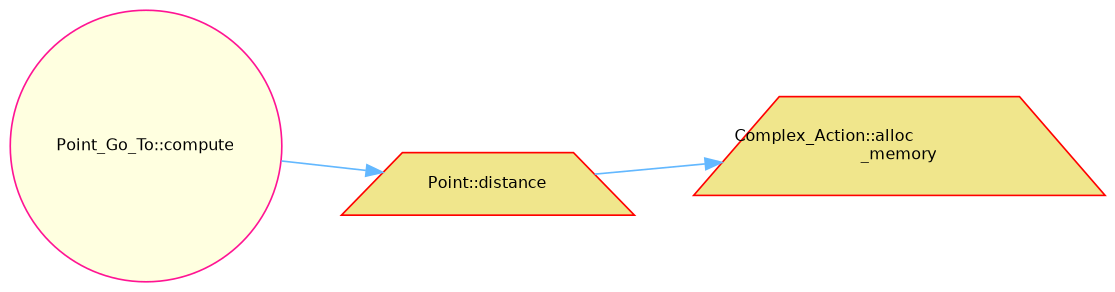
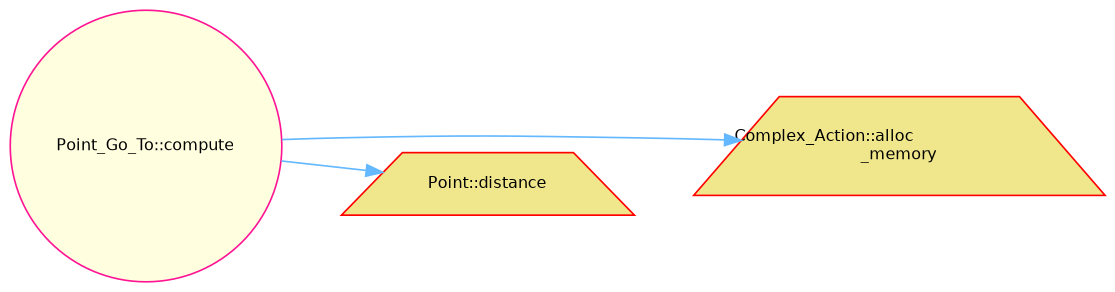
(650, 169) -> (503, 136)
